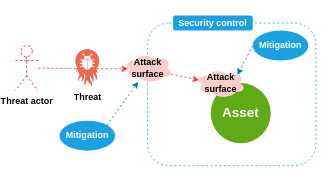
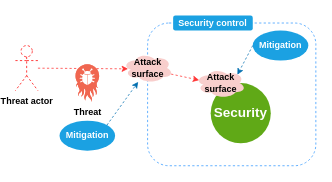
(87, 68) -> (87, 83)
(240, 113) -> (240, 113)
